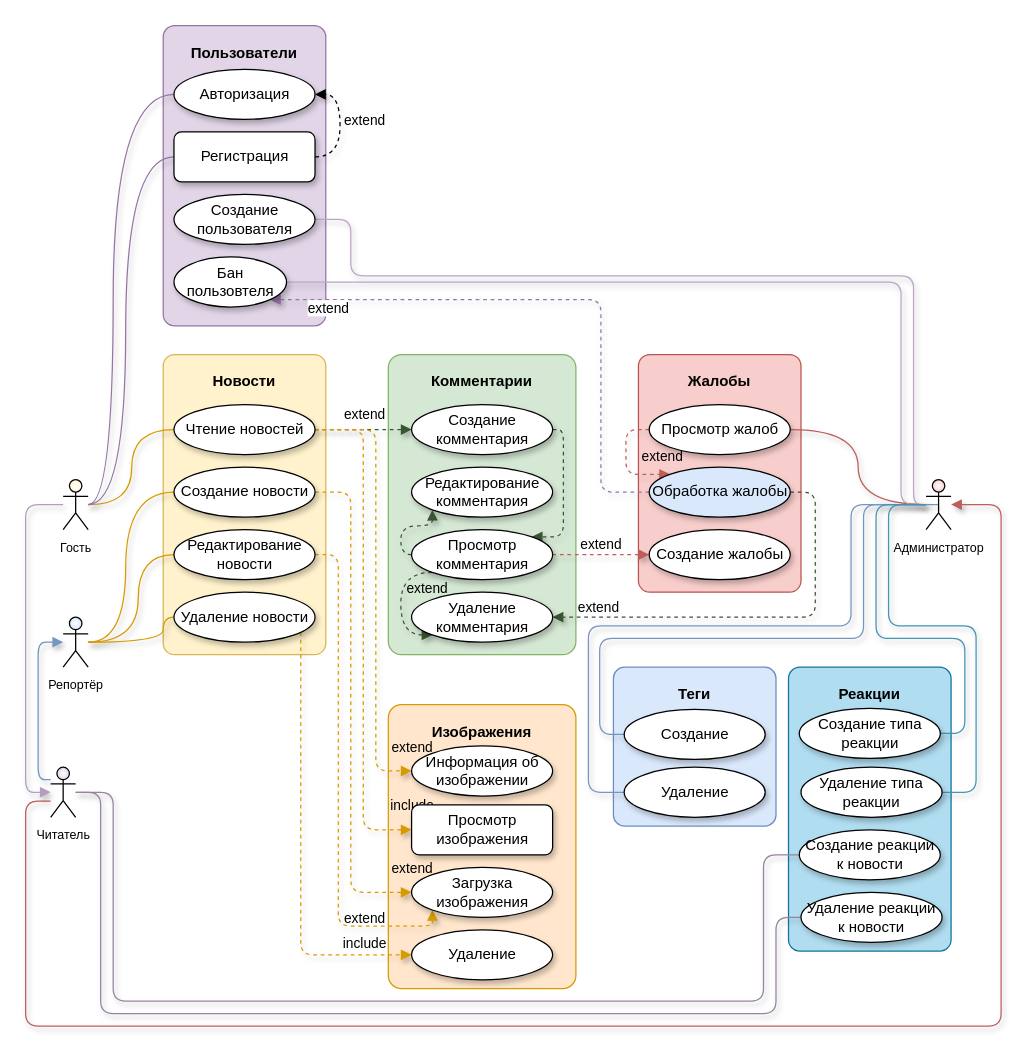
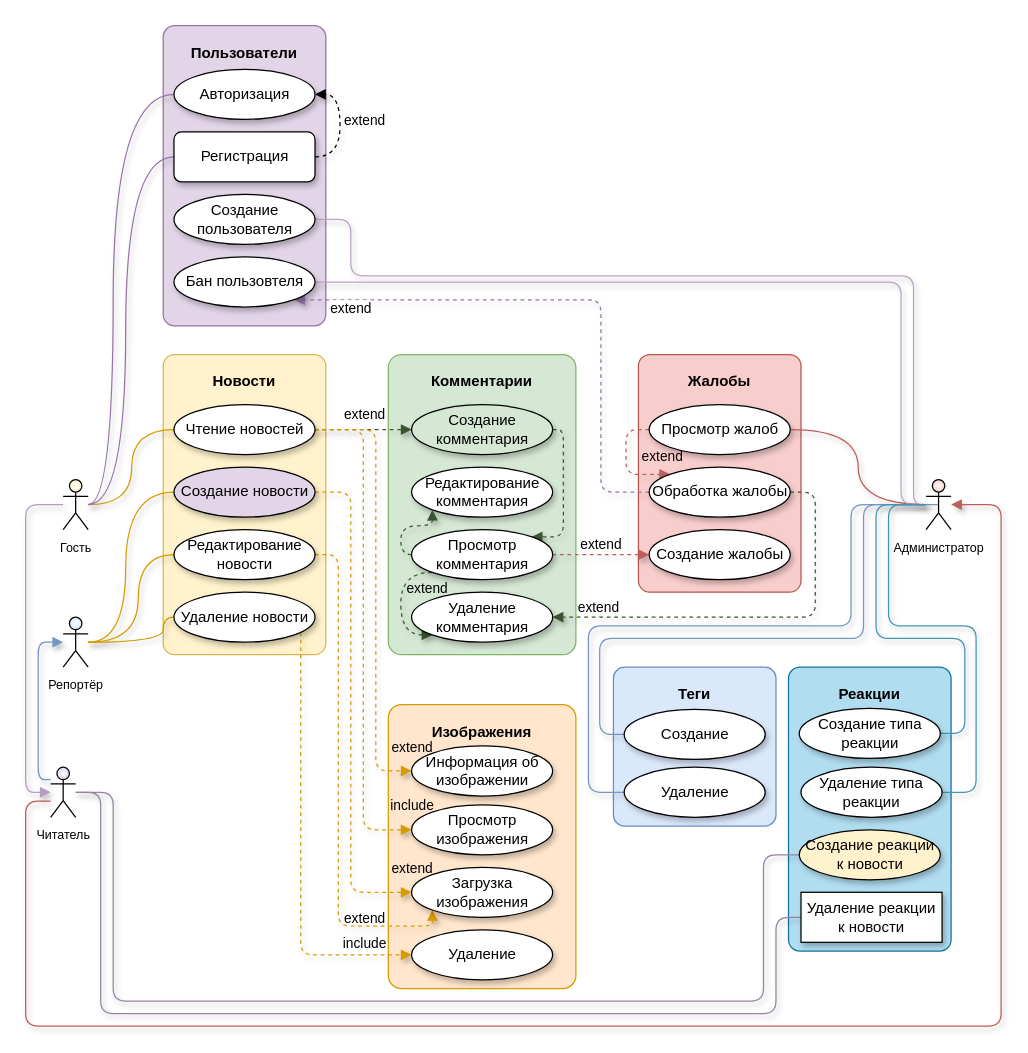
(230, 282) -> (244, 282)
(482, 429) -> (482, 429)
(244, 492) -> (244, 492)
(719, 492) -> (719, 492)
(482, 829) -> (482, 829)
(869, 854) -> (869, 854)
(871, 917) -> (871, 917)
